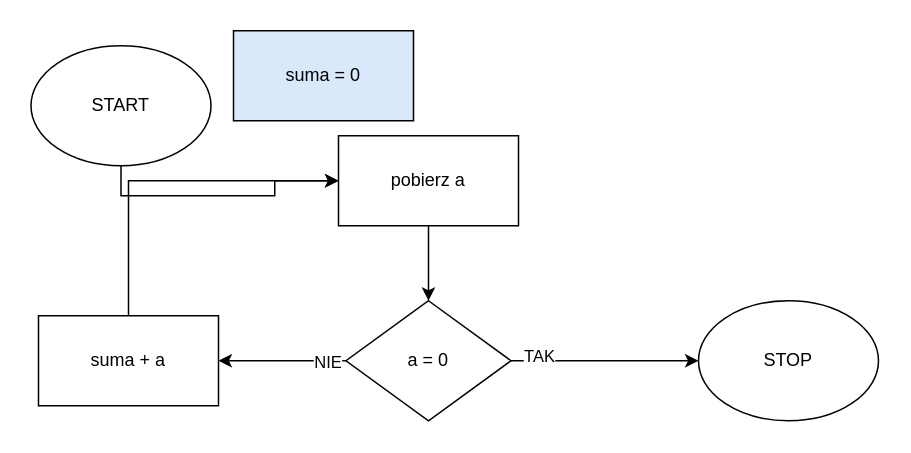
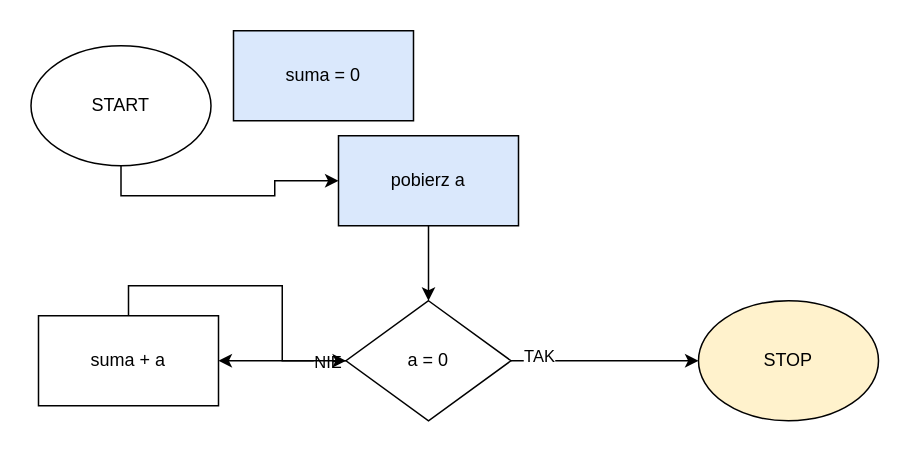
(145, 181) -> (240, 286)
(428, 181) -> (428, 181)
(788, 361) -> (788, 361)
